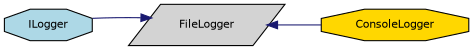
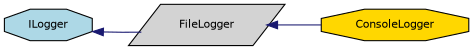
(117, 18) -> (122, 32)
